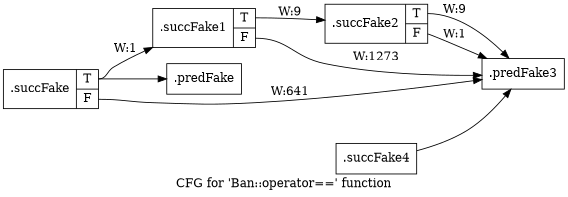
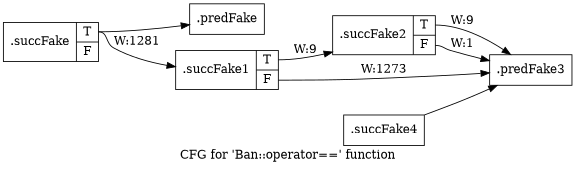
(126, 49) -> (137, 42)
(286, 101) -> none
